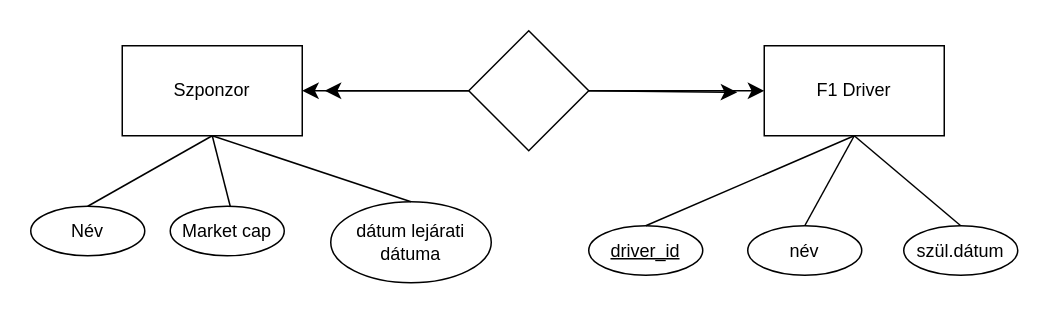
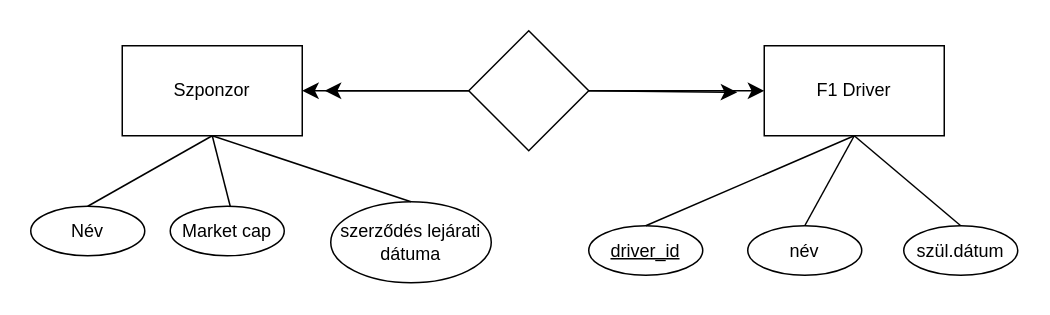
(411, 242) -> (411, 242)
